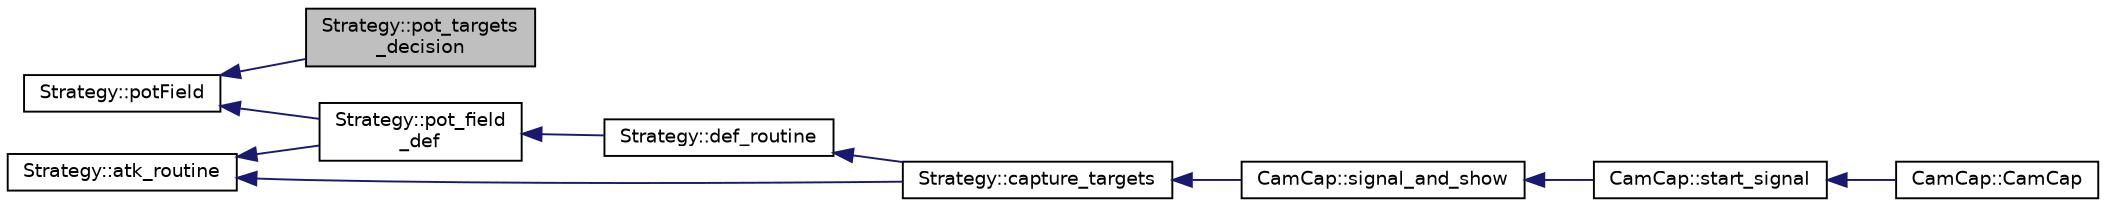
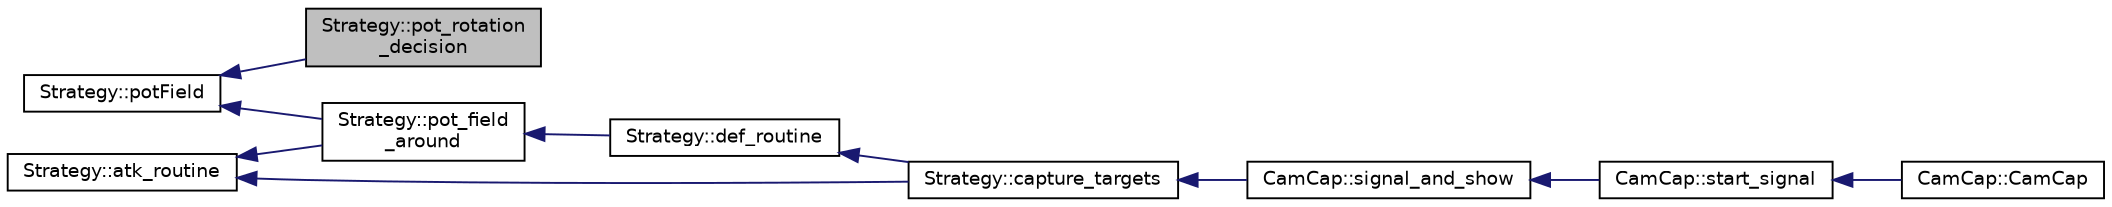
(421, 38) -> (423, 38)
(421, 132) -> (423, 132)
